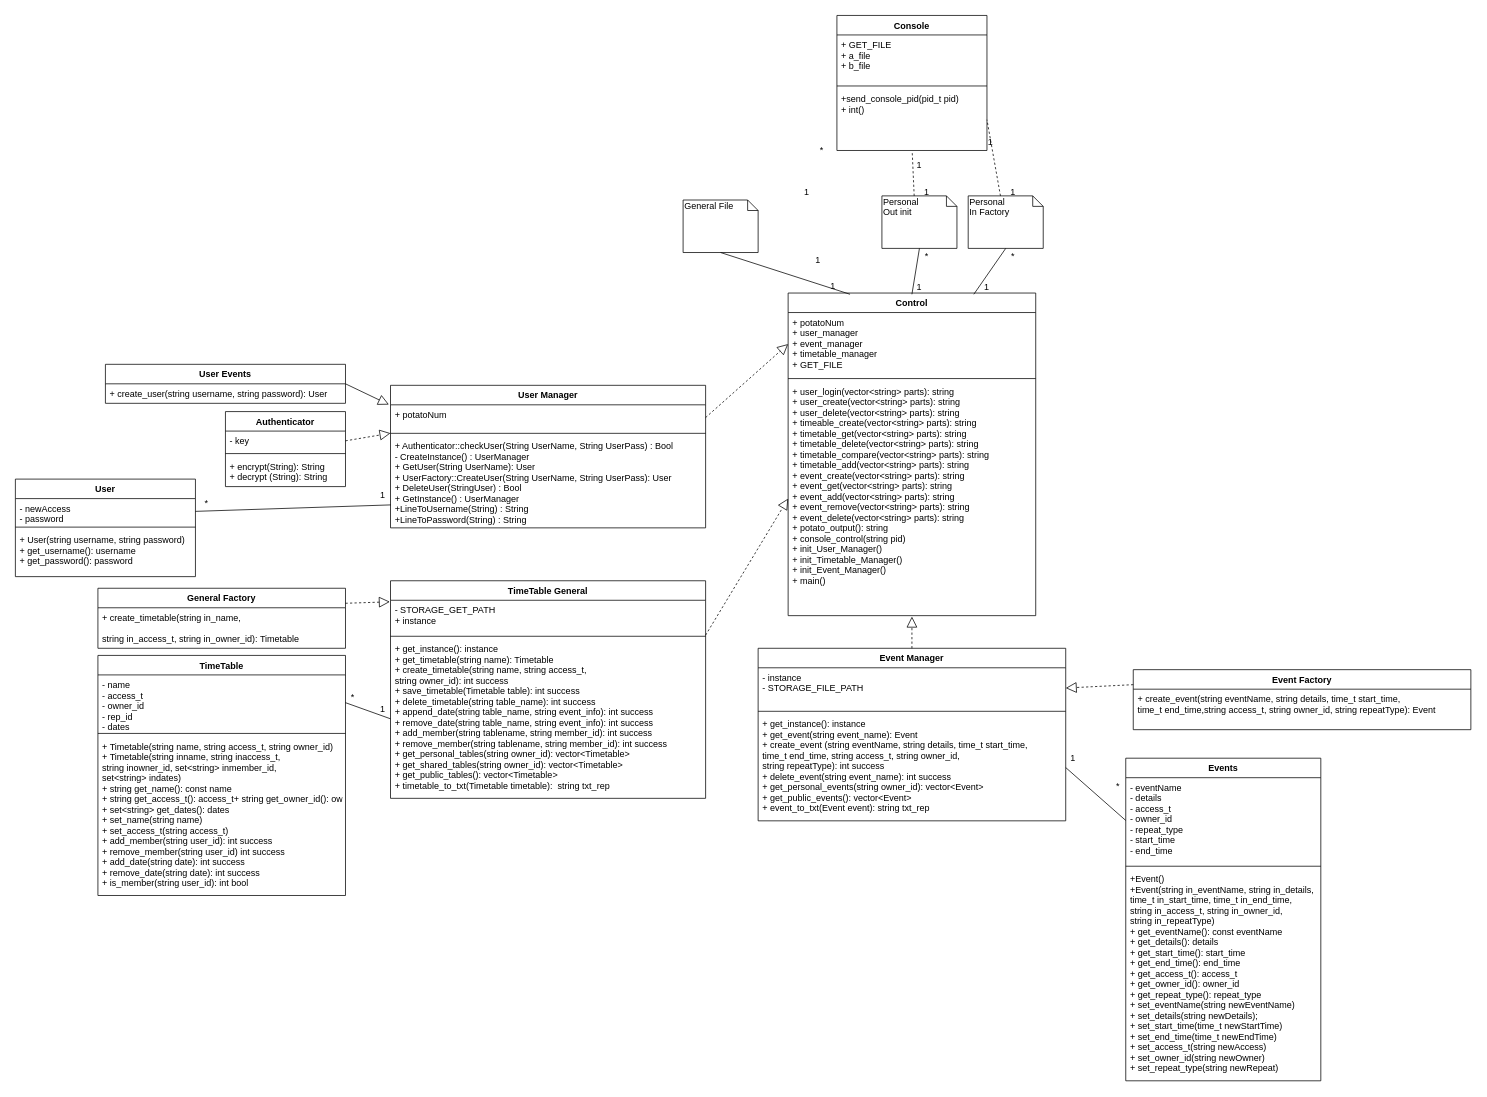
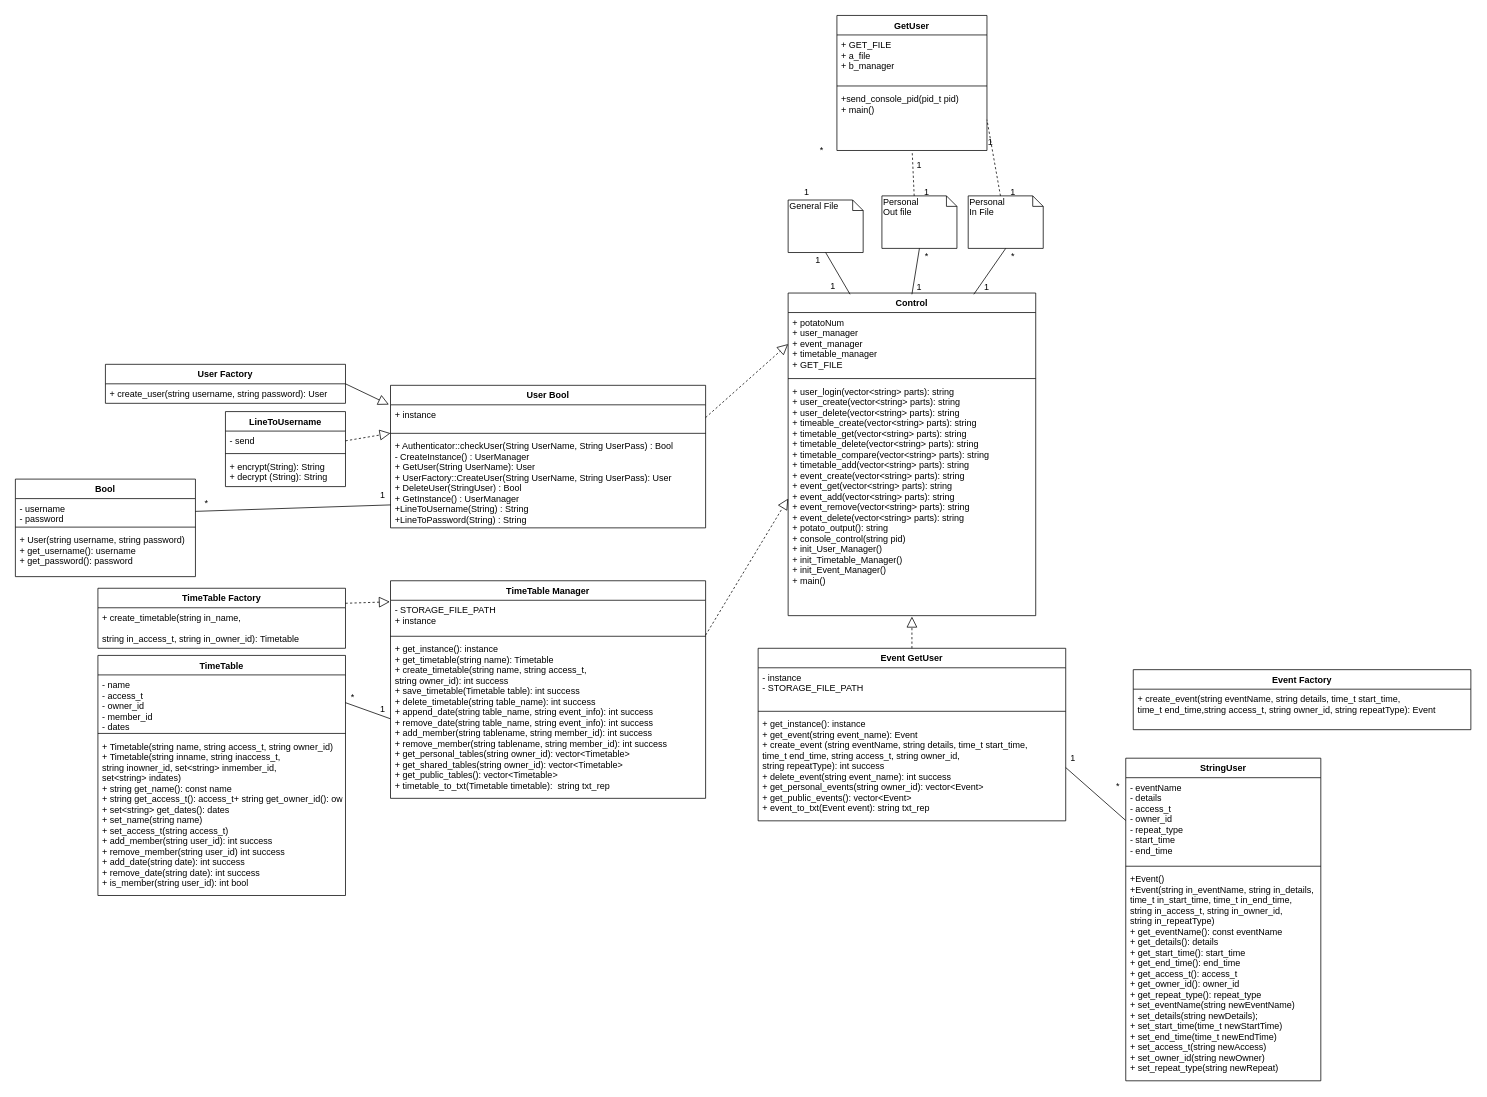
(911, 26) -> (911, 26)
(865, 45) -> (865, 45)
(905, 99) -> (905, 99)
(902, 208) -> (902, 208)
(993, 208) -> (988, 208)
(720, 226) -> (825, 226)
(225, 374) -> (225, 374)
(548, 395) -> (548, 395)
(421, 415) -> (417, 415)
(285, 422) -> (285, 422)
(241, 441) -> (243, 441)
(105, 489) -> (105, 489)
(46, 509) -> (44, 509)
(548, 591) -> (548, 591)
(221, 598) -> (221, 598)
(439, 610) -> (441, 610)
(911, 658) -> (911, 658)
(116, 685) -> (116, 685)
(1104, 686) -> none
(1223, 768) -> (1223, 768)
